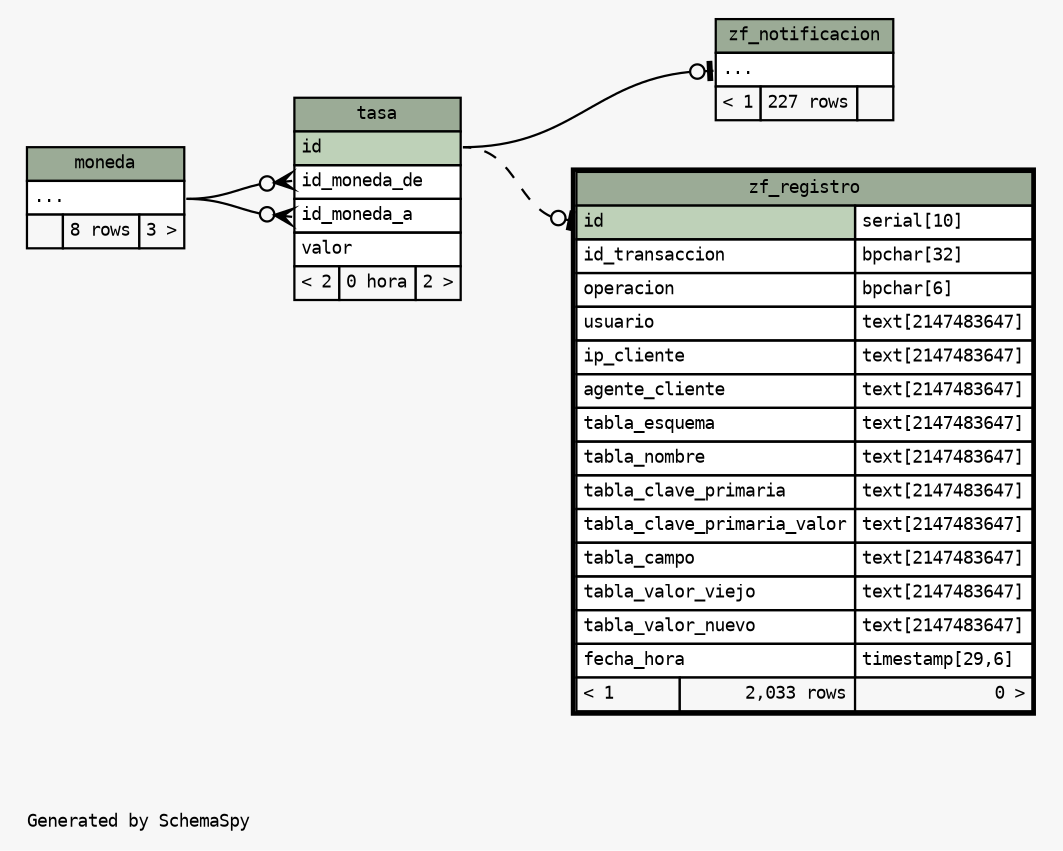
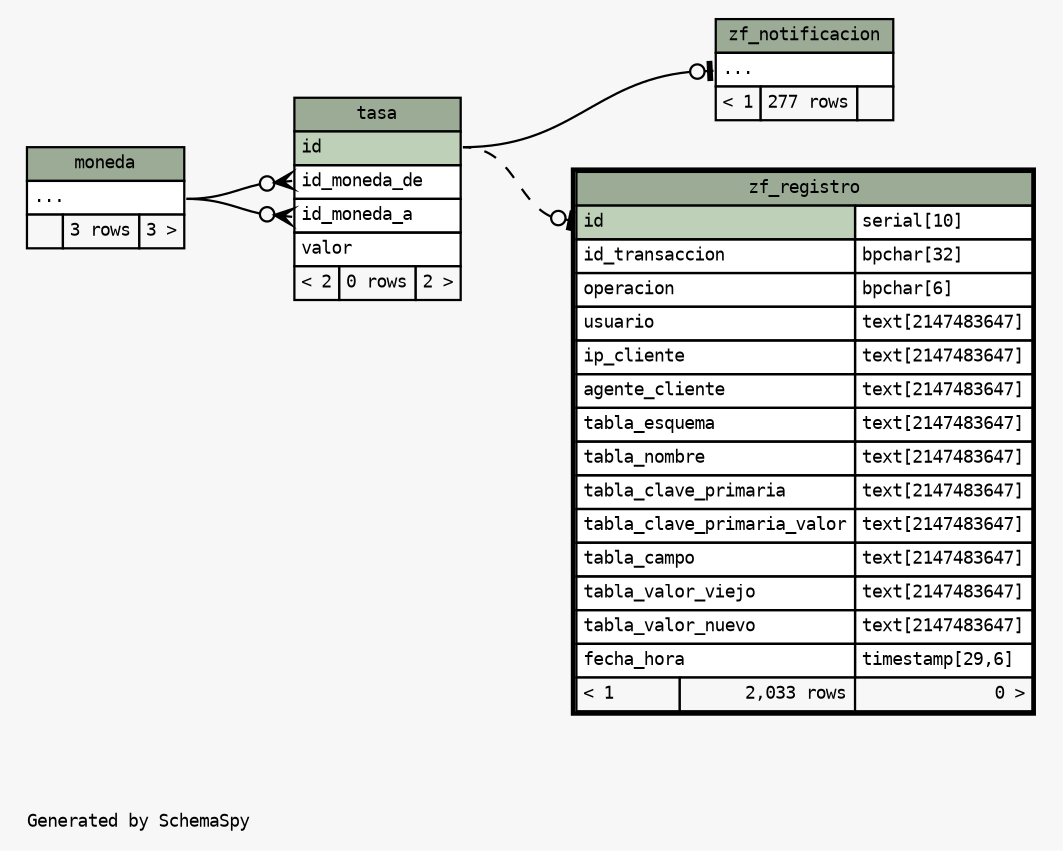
(809, 102) -> (809, 102)
(101, 230) -> (101, 230)
(378, 282) -> (378, 282)
